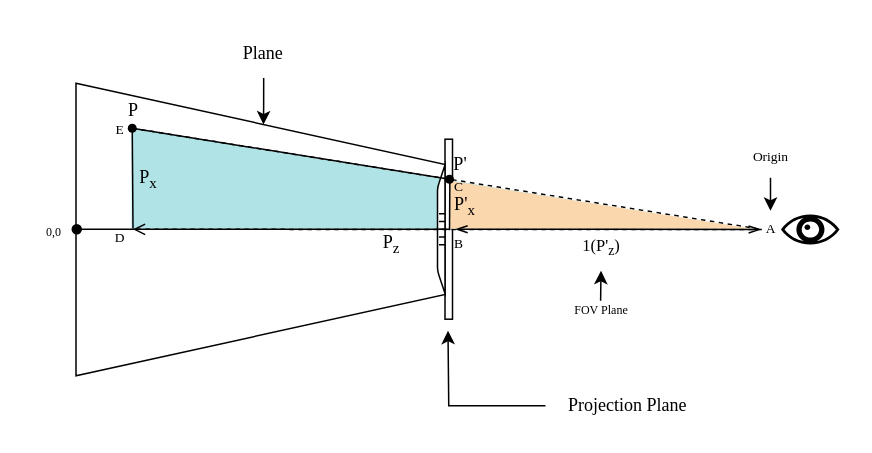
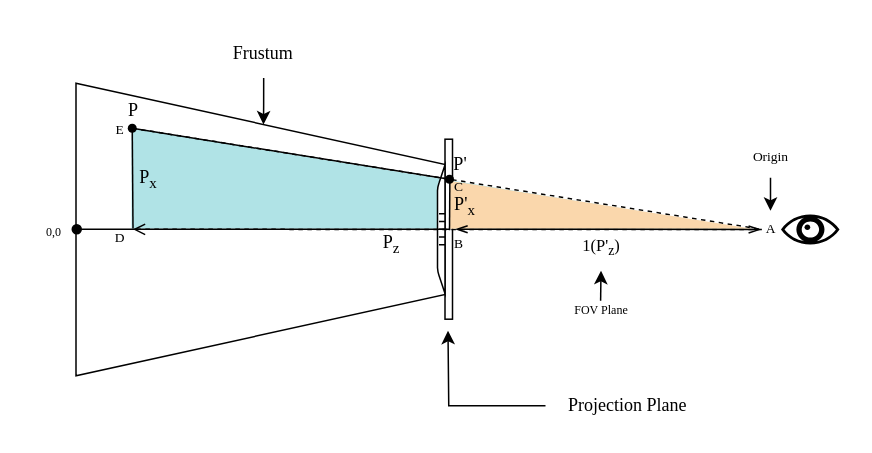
(263, 53) -> (263, 53)
